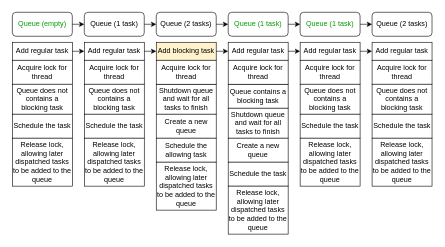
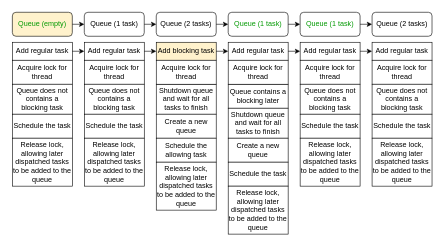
(42, 24) -> (42, 24)
(258, 96) -> (258, 96)
